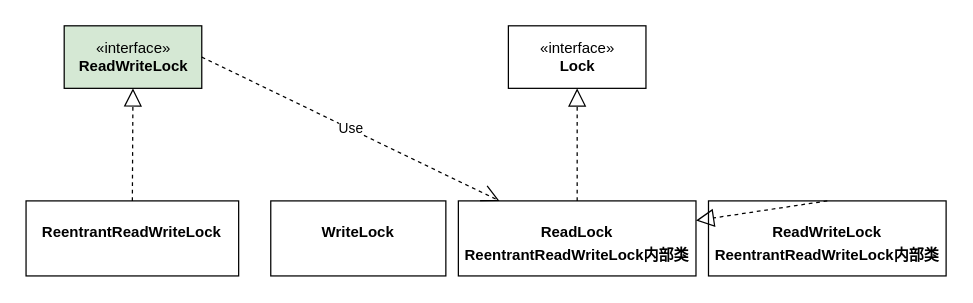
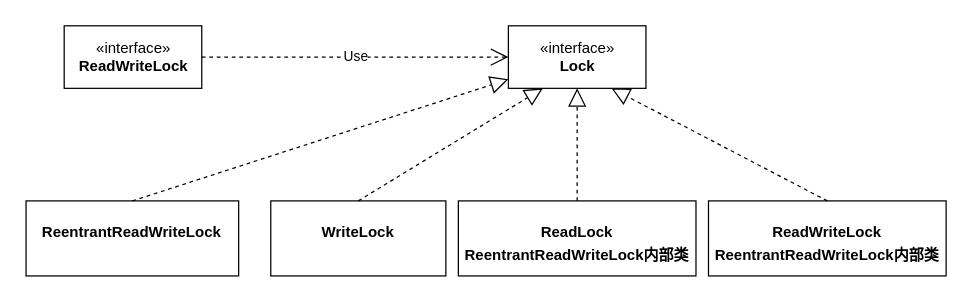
(133, 57) -> (133, 57)
(349, 128) -> (353, 57)
none -> (443, 149)
(133, 153) -> (311, 143)
(770, 209) -> (727, 149)
